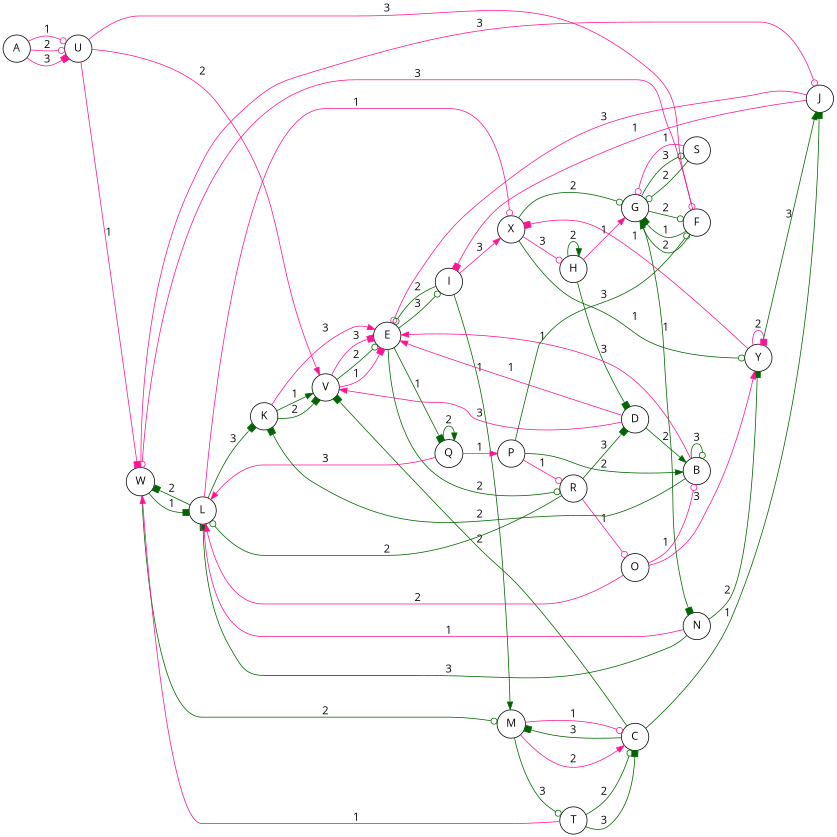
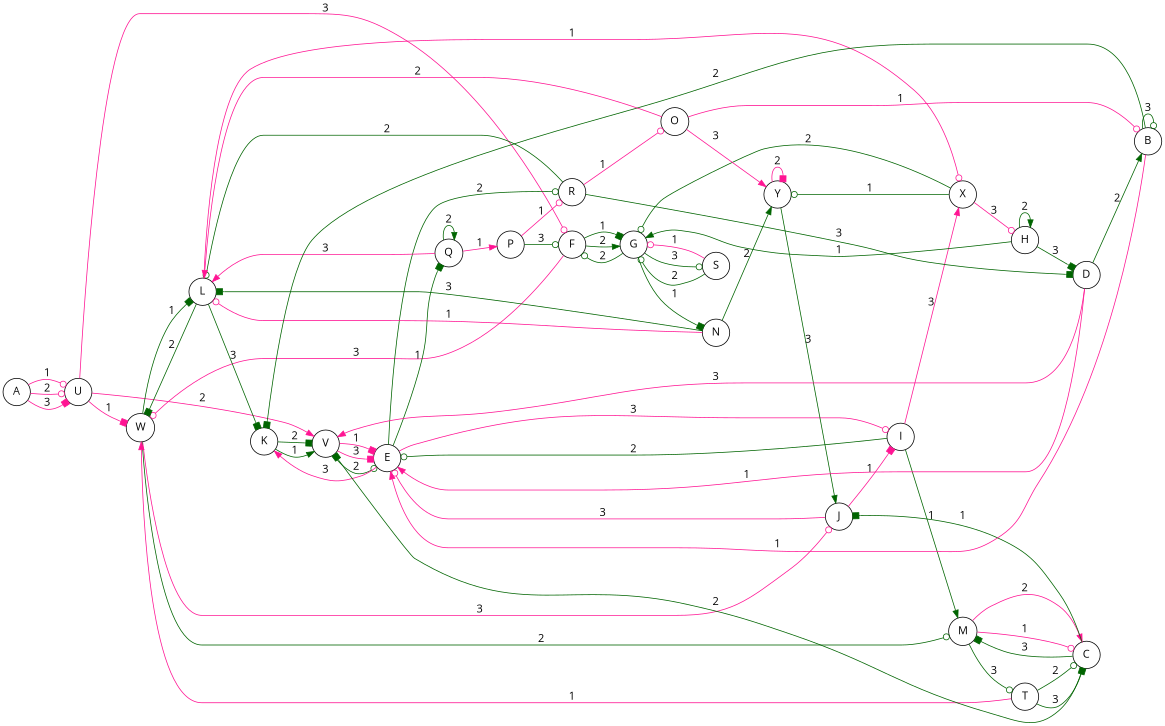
(602, 241) -> (830, 256)
(645, 259) -> none
(418, 313) -> (640, 416)
(308, 359) -> (327, 480)
(599, 470) -> none
(750, 505) -> (745, 267)
